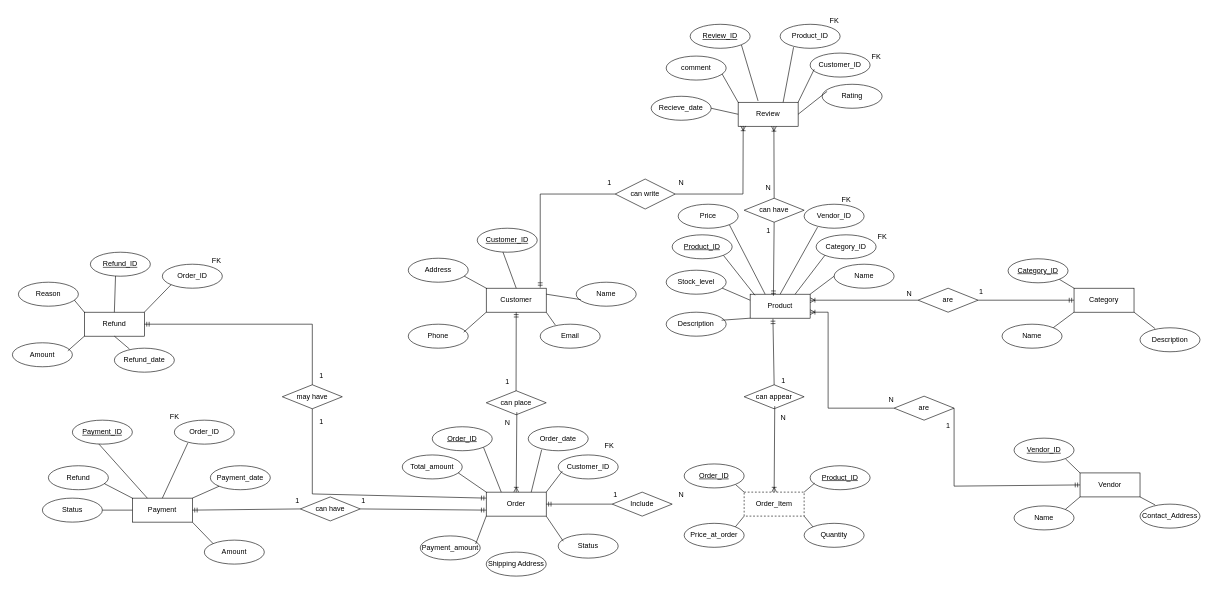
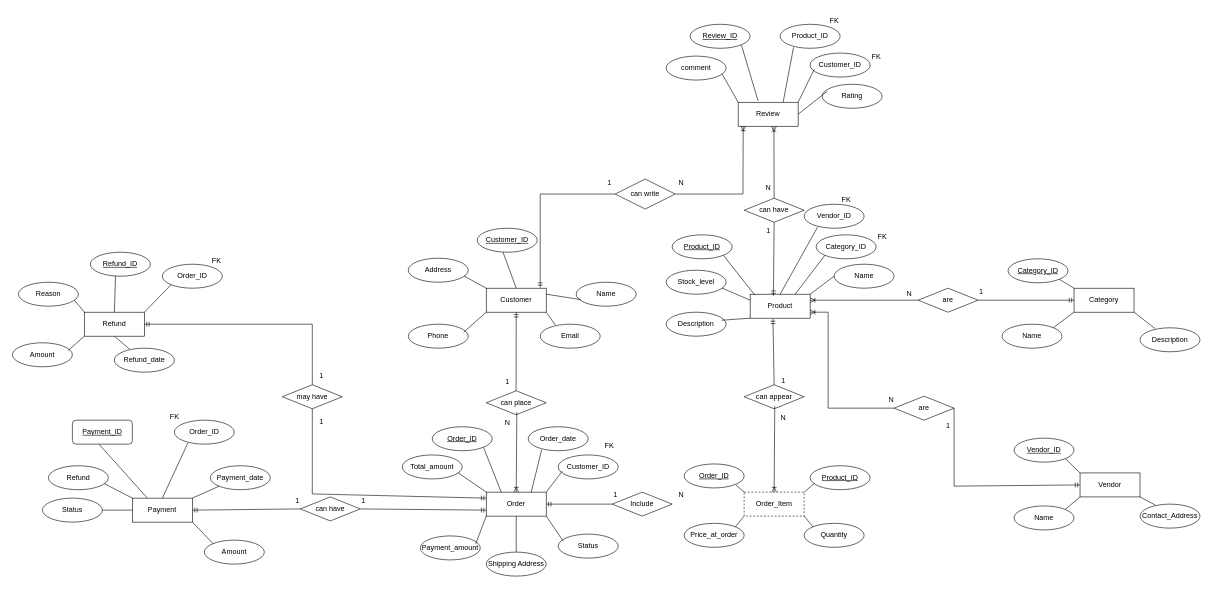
(681, 108) -> none
(724, 111) -> none
(708, 216) -> none
(747, 260) -> none
(102, 432) -> (102, 432)
none -> (516, 534)
